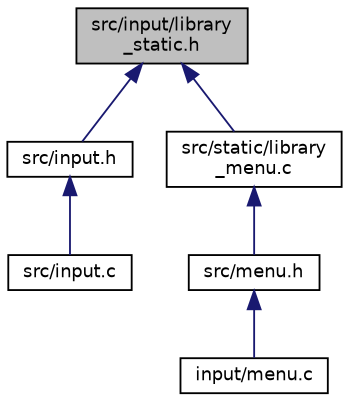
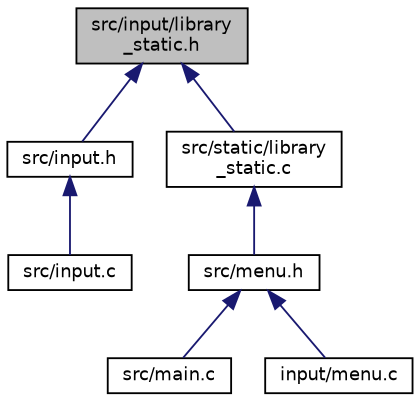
(254, 159) -> (254, 159)
none -> (169, 376)
